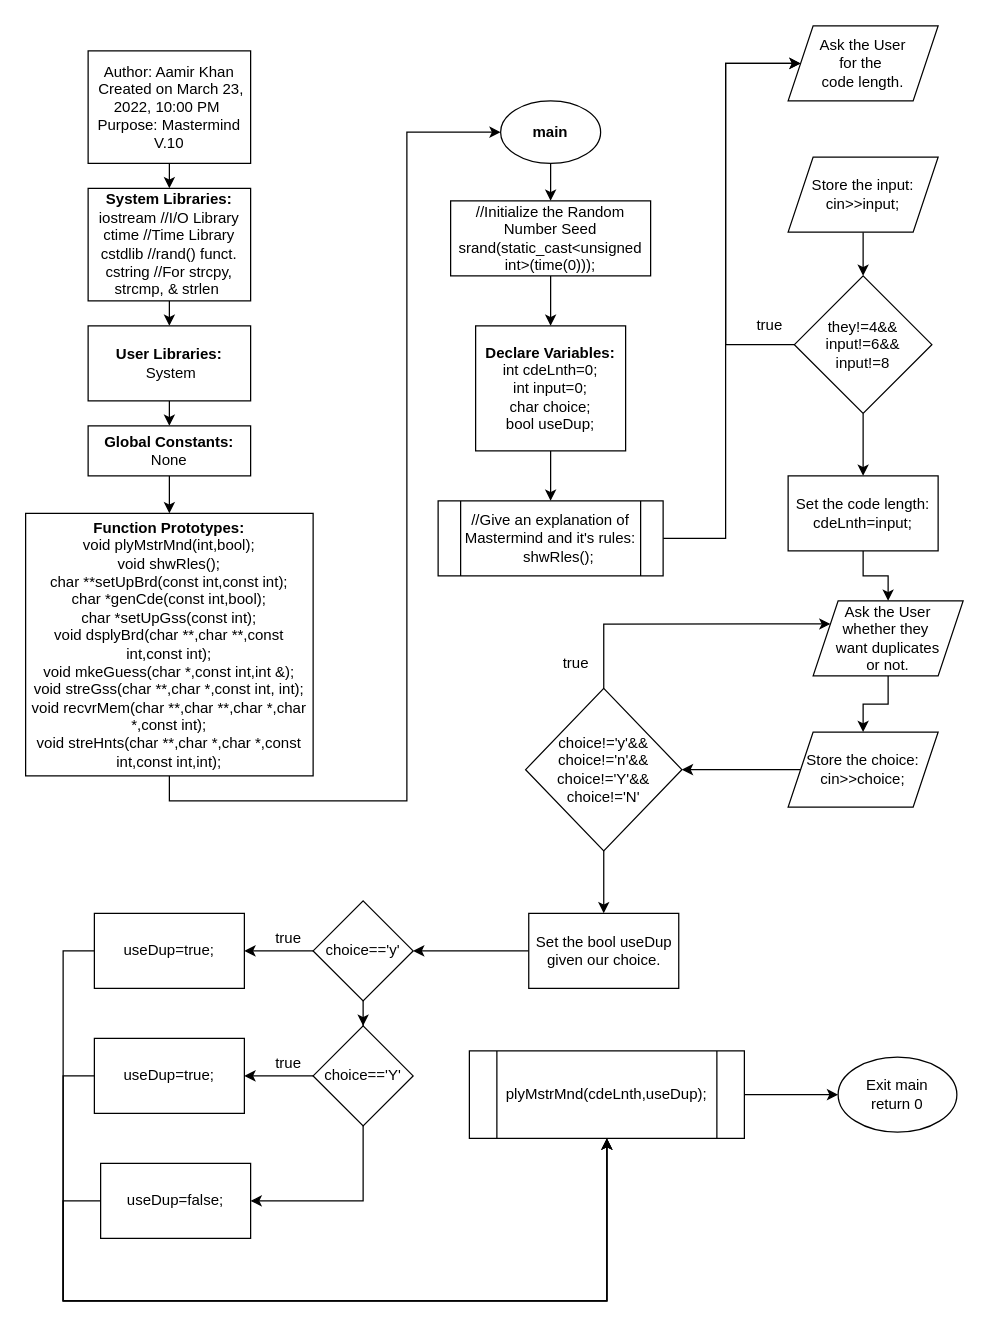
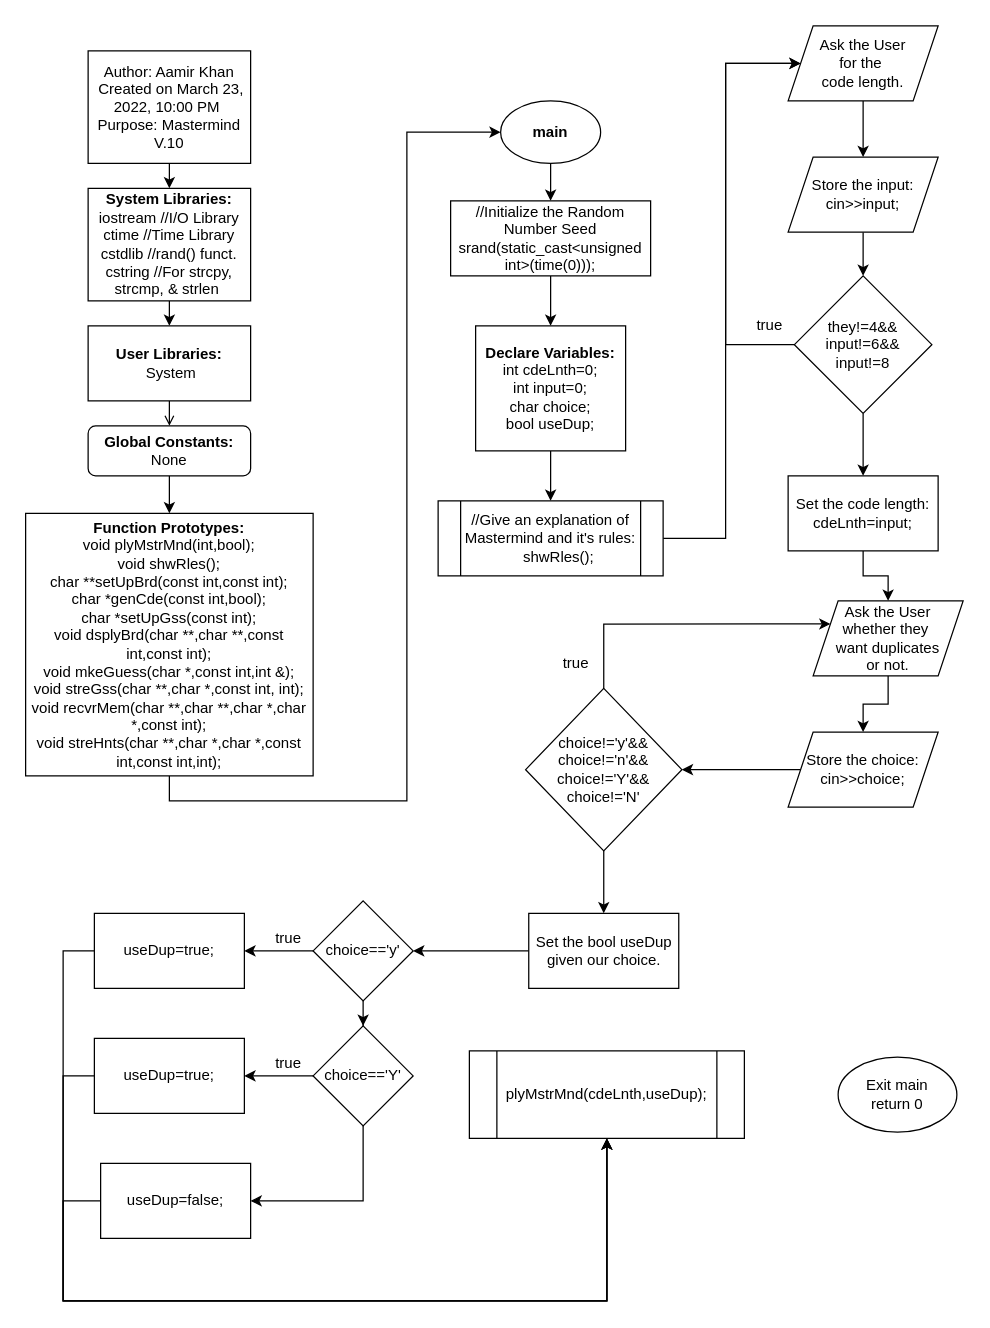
none -> (863, 125)
(169, 416) -> (169, 418)
(169, 451) -> (169, 451)
(787, 1094) -> none
